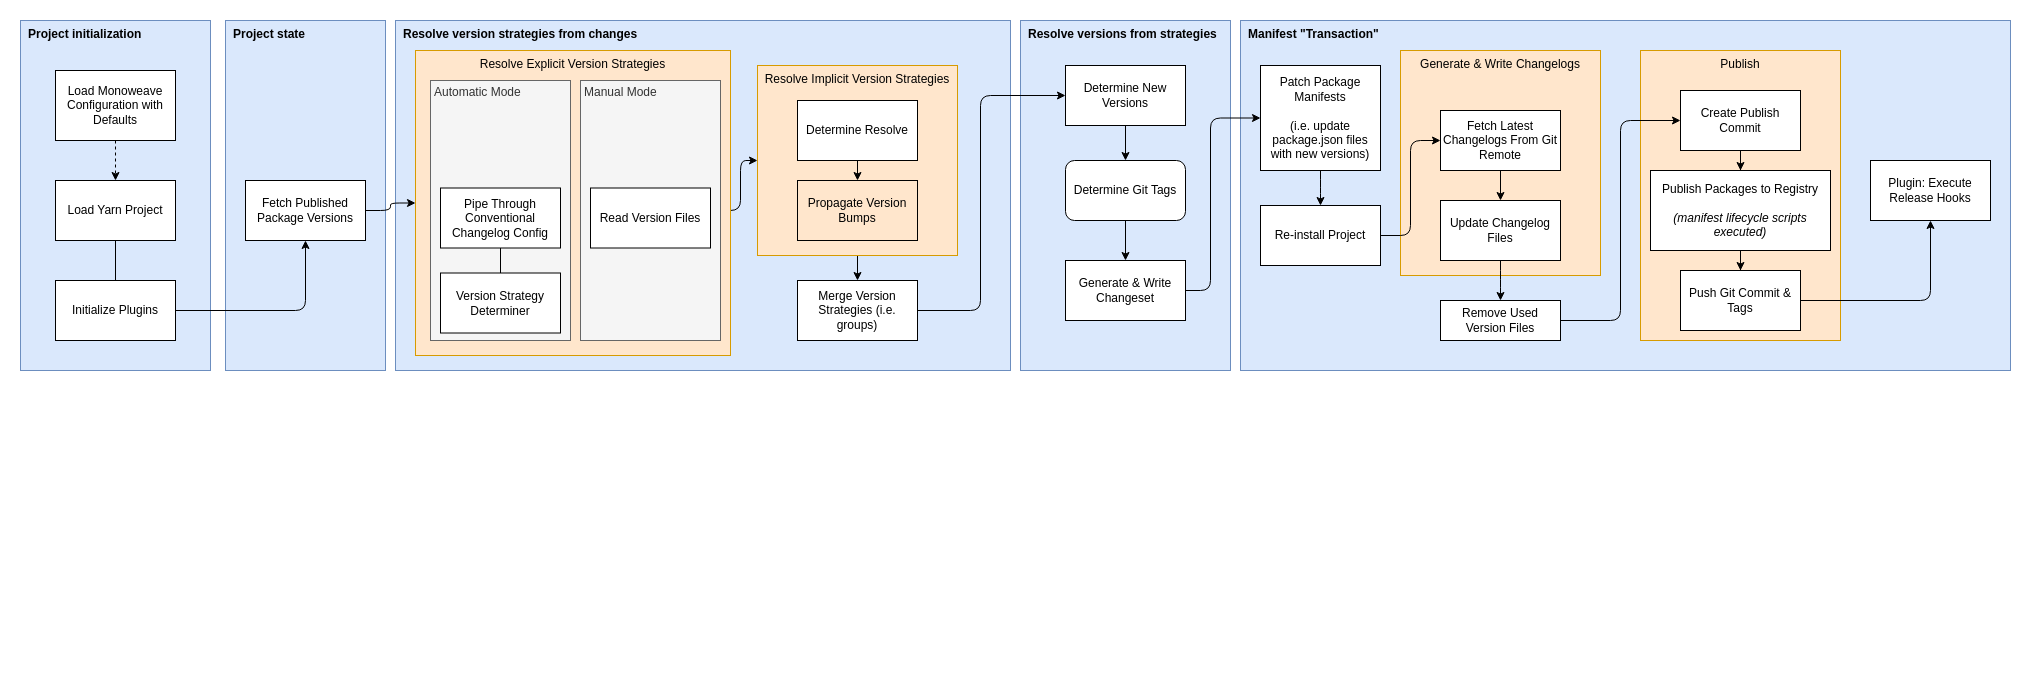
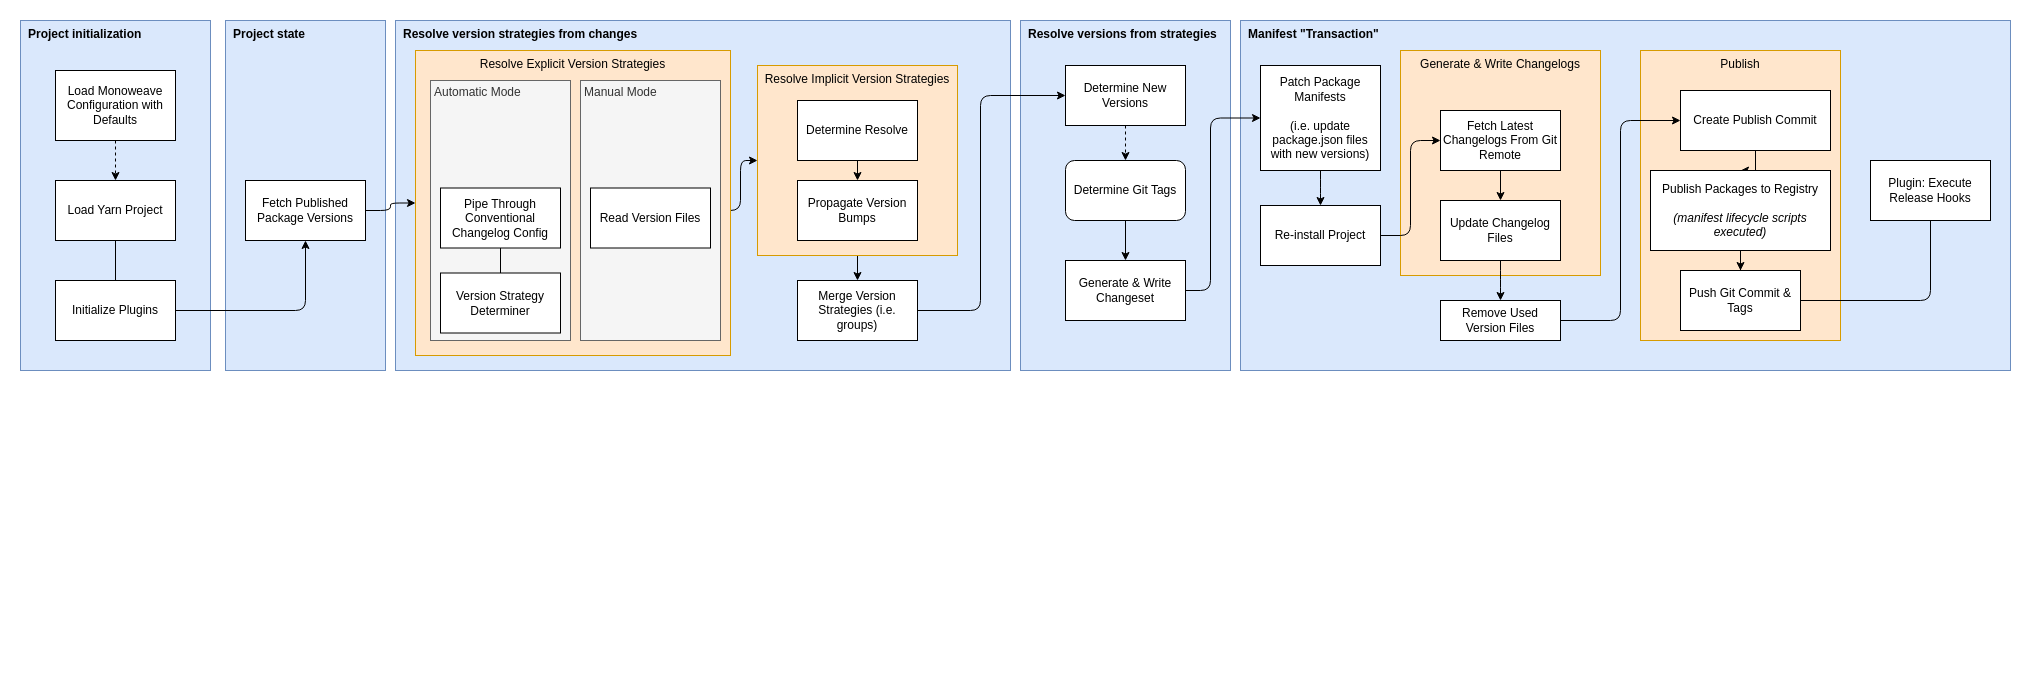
(1741, 121) -> (1756, 121)
(1126, 140) -> (1126, 140)
(858, 211) -> (858, 211)
(1931, 228) -> (1931, 226)
